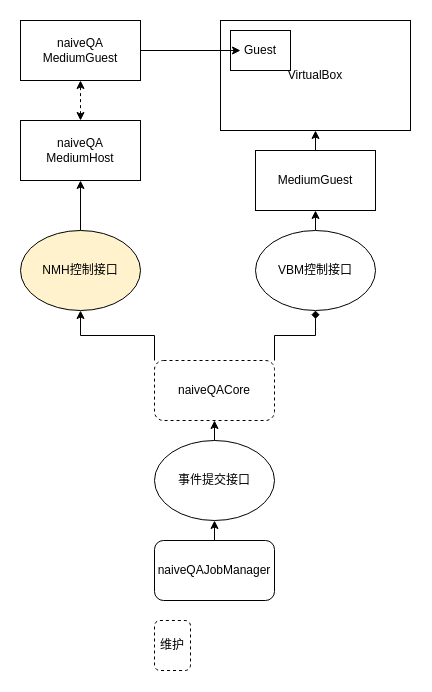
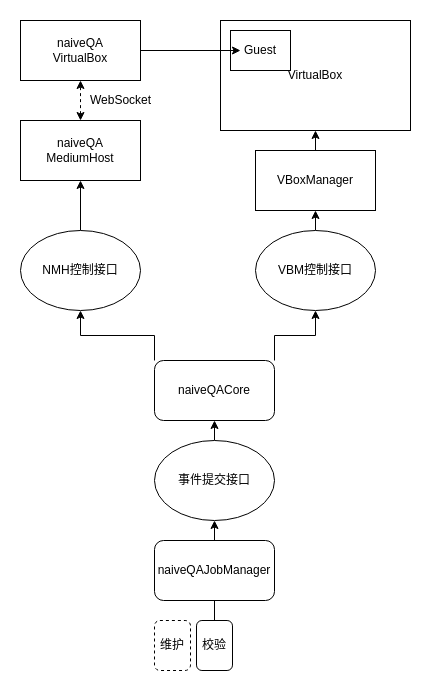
(81, 51) -> (81, 51)
none -> (121, 101)
(316, 181) -> (316, 181)
(81, 271) -> (81, 271)
(316, 319) -> (316, 319)
(215, 391) -> (215, 391)
none -> (215, 611)
none -> (215, 646)
